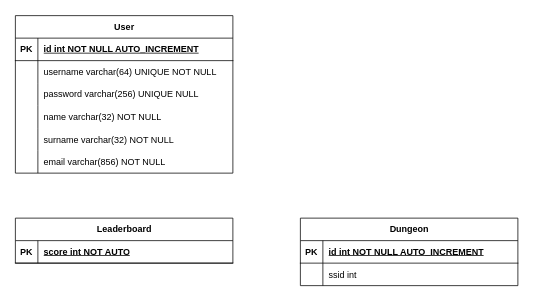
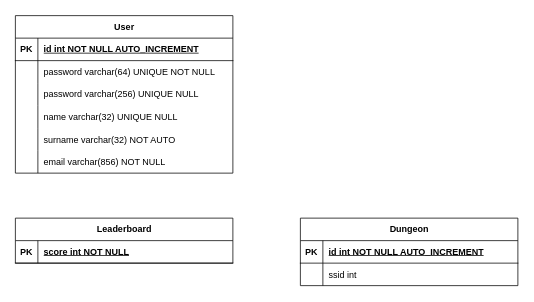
(130, 72) -> (130, 72)
(103, 117) -> (111, 117)
(111, 140) -> (111, 140)
(85, 252) -> (85, 252)
